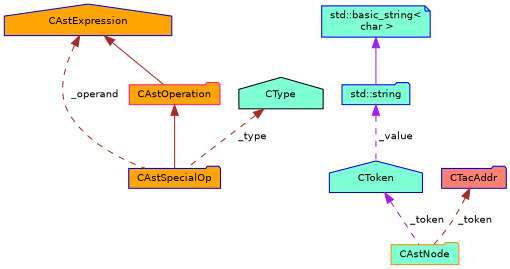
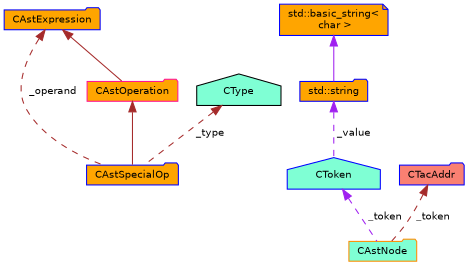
(88, 21) -> (52, 20)
(376, 21) -> (334, 20)
(376, 95) -> (334, 91)
